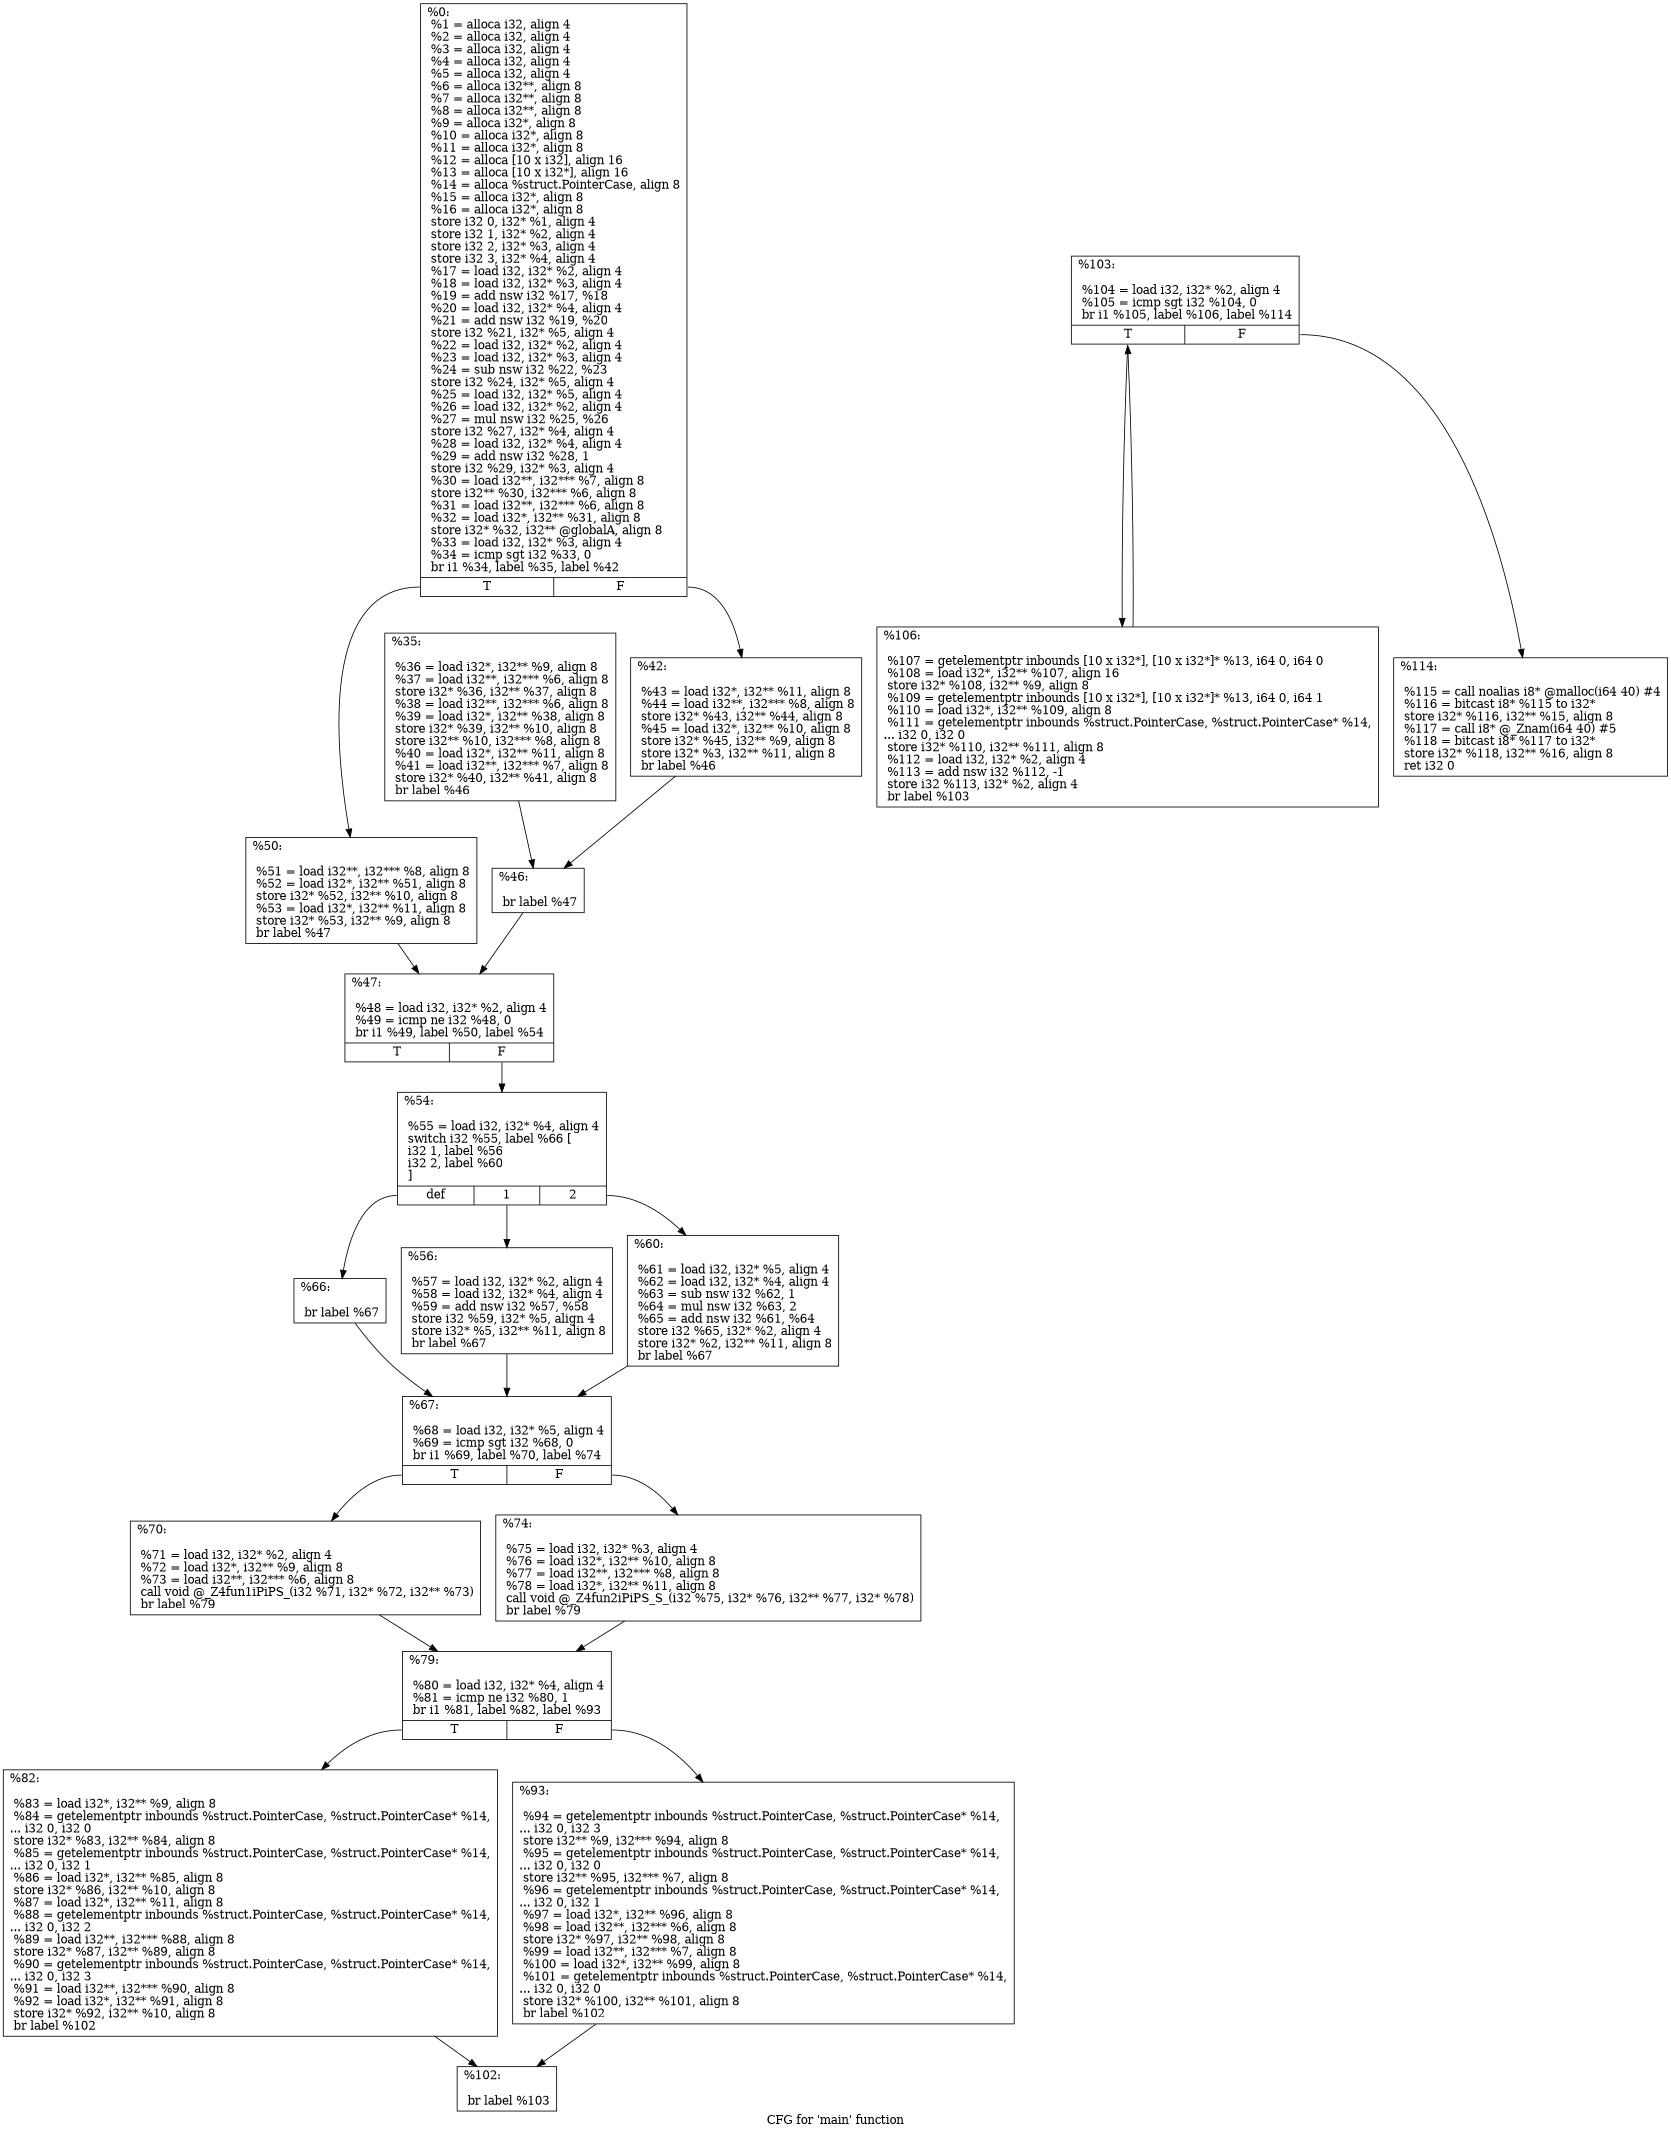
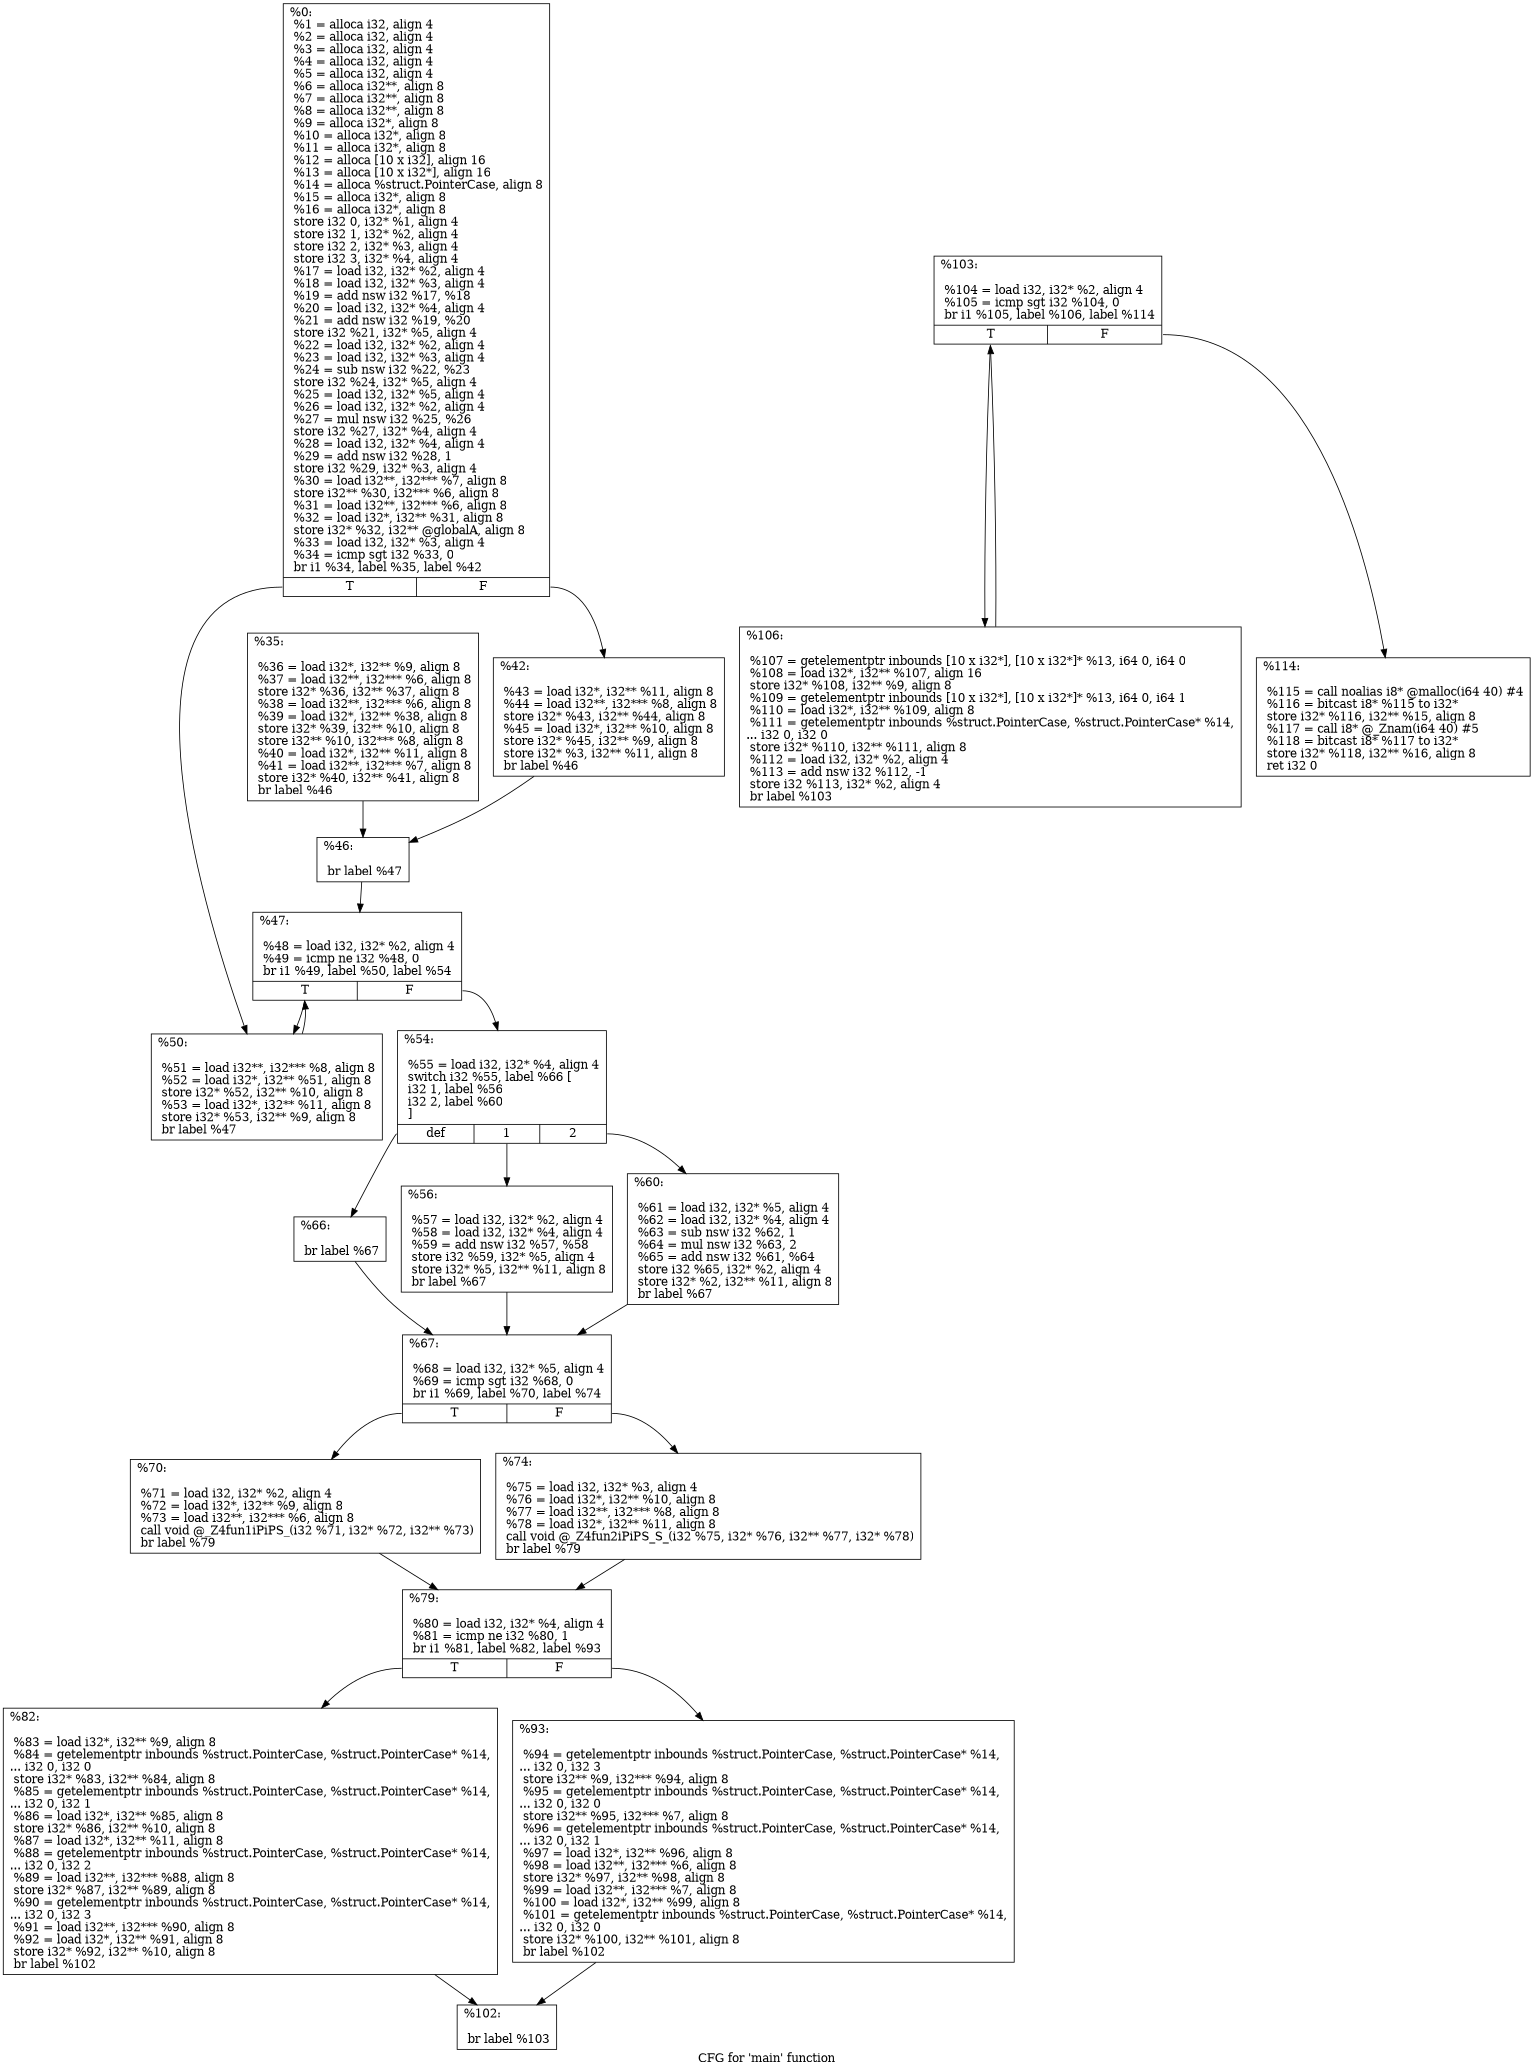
none -> (300, 1017)
